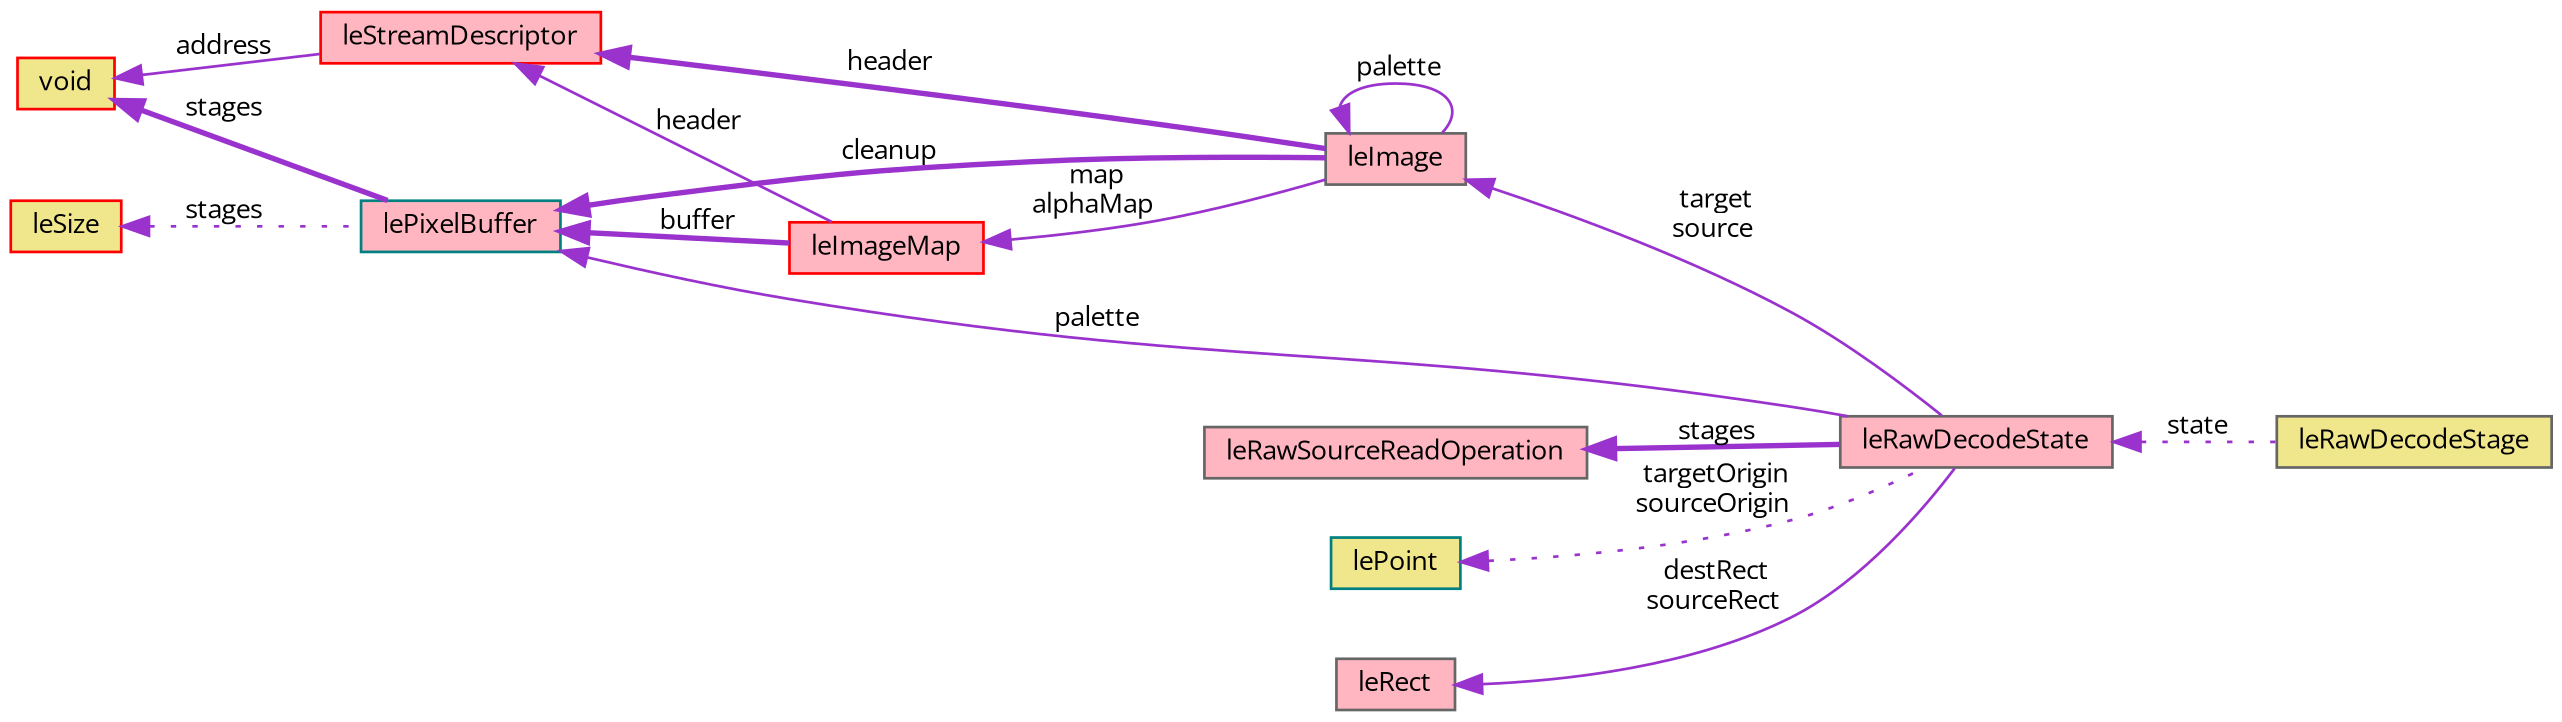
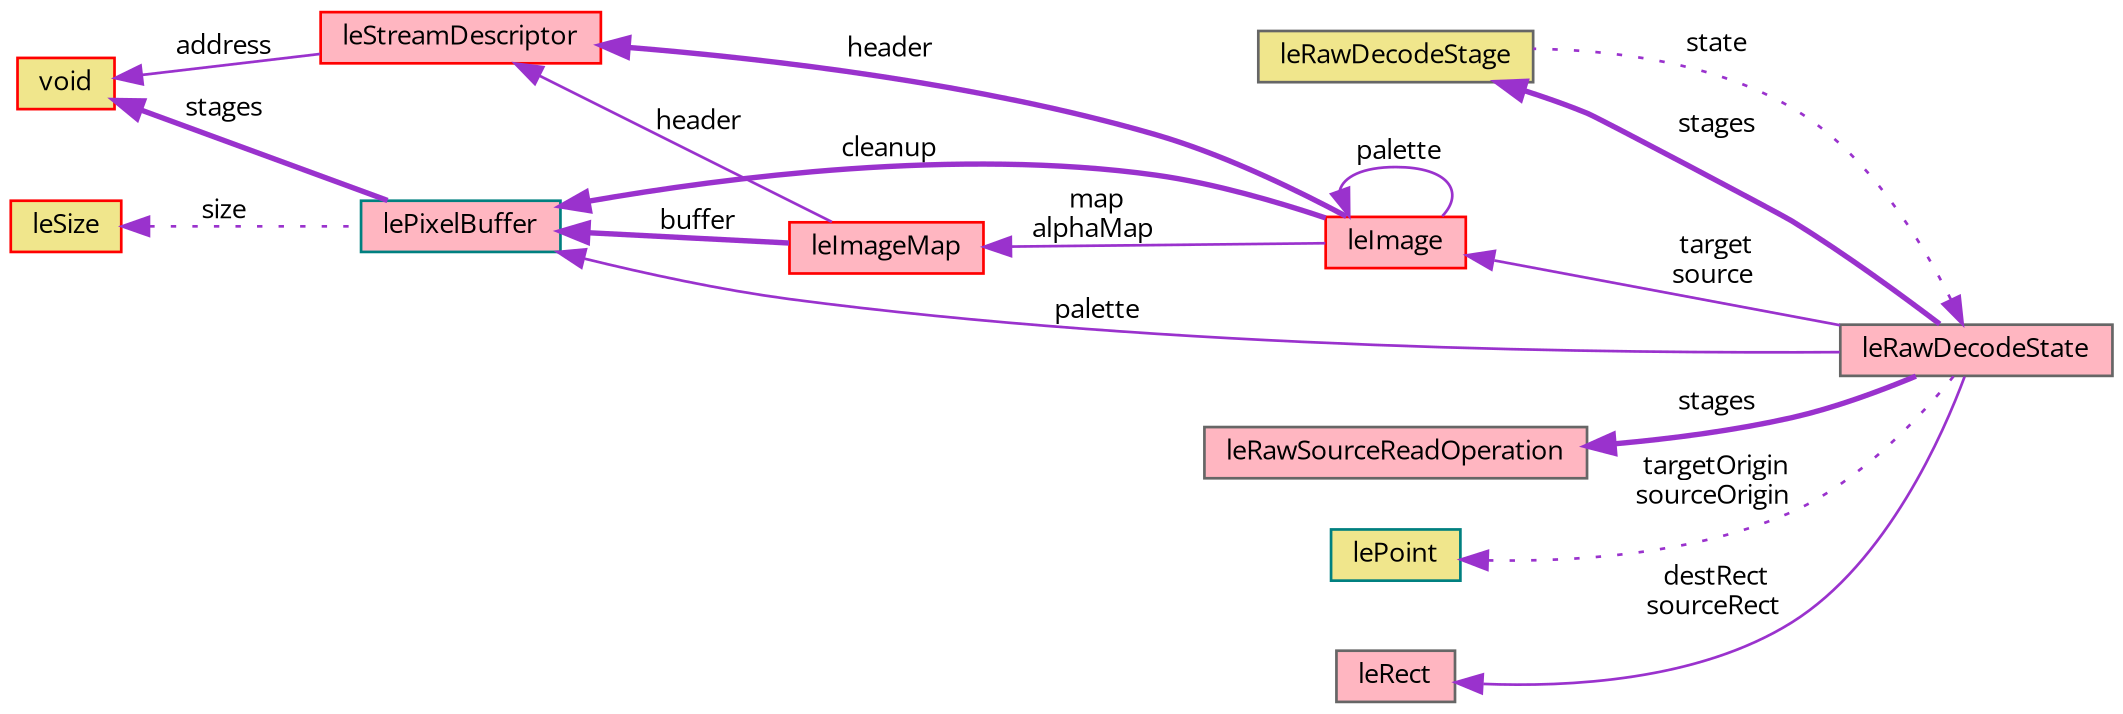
(1396, 159) -> (1396, 243)
none -> (1740, 193)
(221, 212) -> (221, 212)
